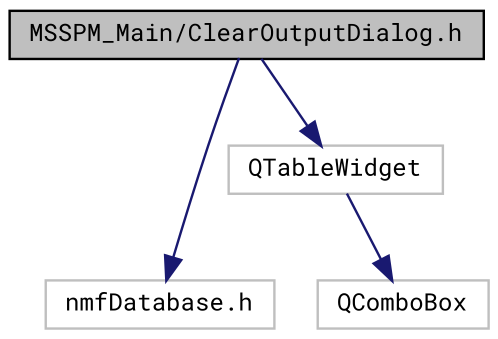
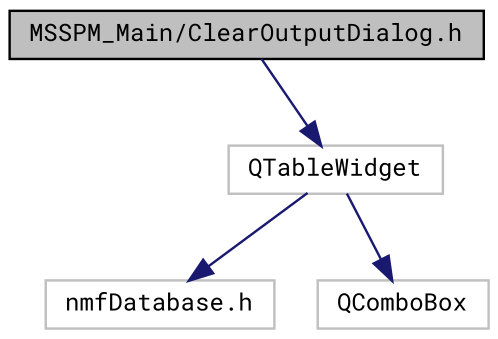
(204, 157) -> (258, 230)
